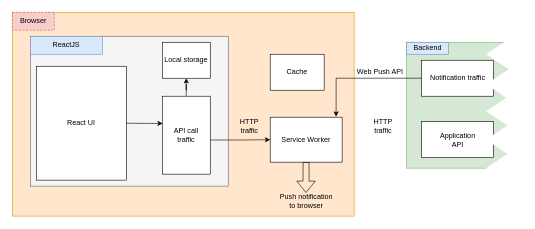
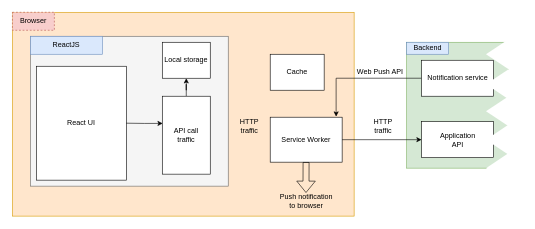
(458, 78) -> (458, 78)
(264, 140) -> none
none -> (375, 140)
